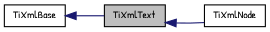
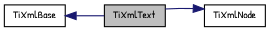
(190, 23) -> (179, 8)
